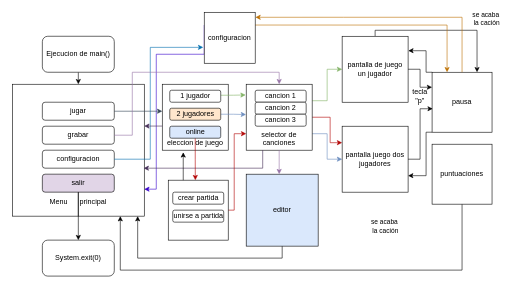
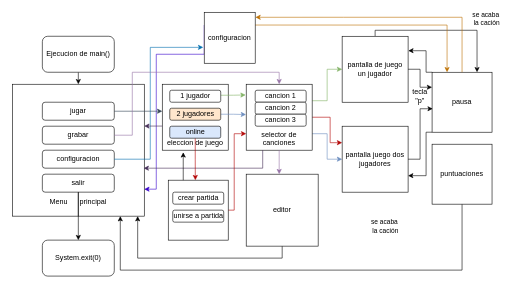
(78, 183) -> (78, 183)
(282, 210) -> (282, 210)
